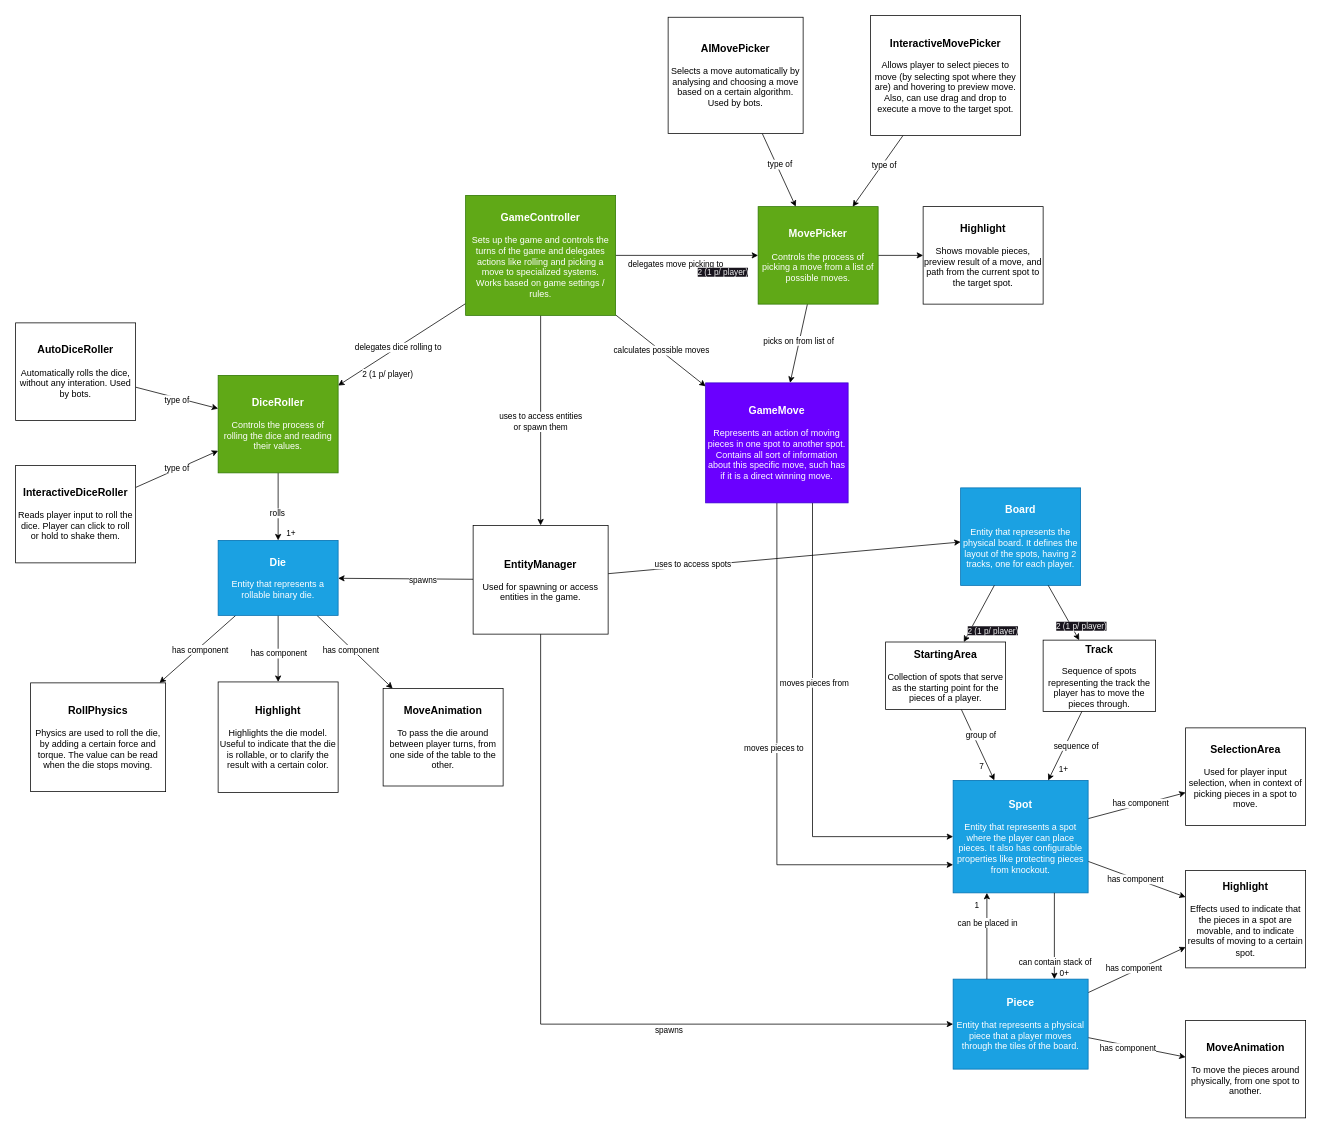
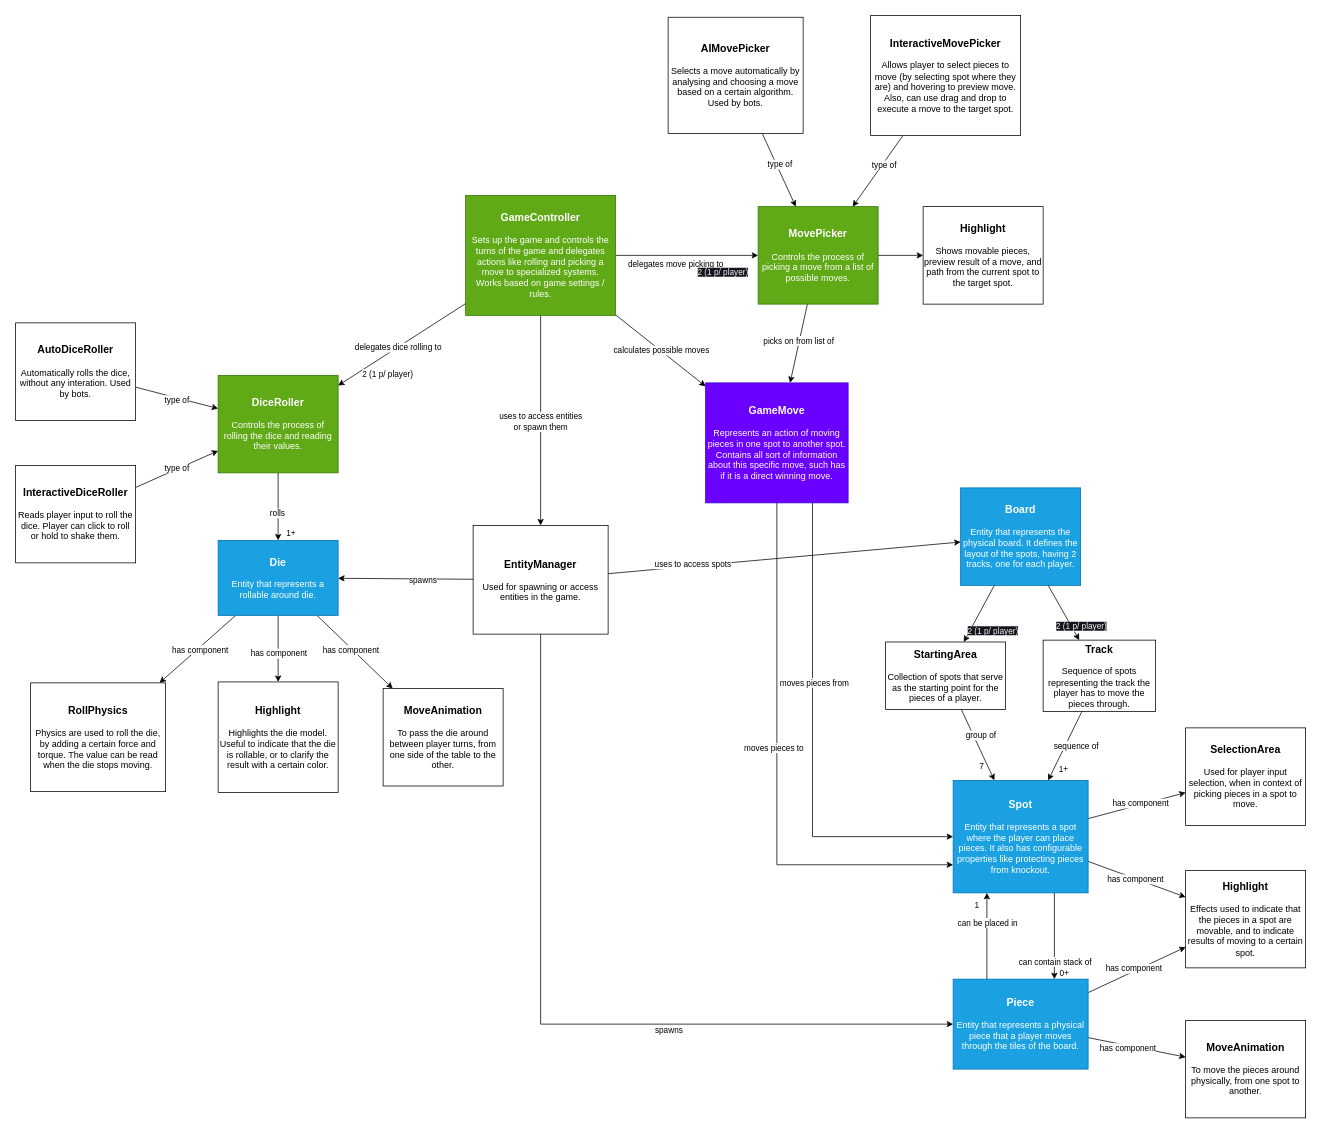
(278, 578) -> (278, 578)
